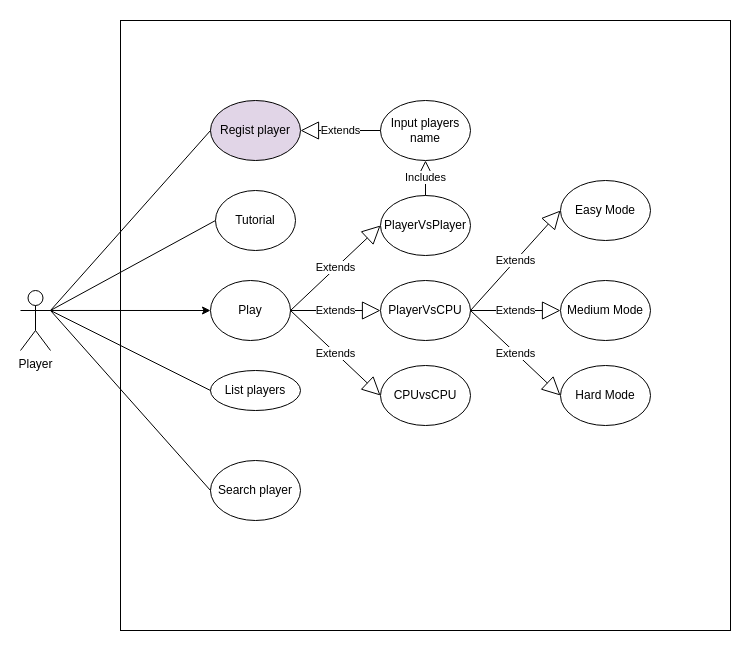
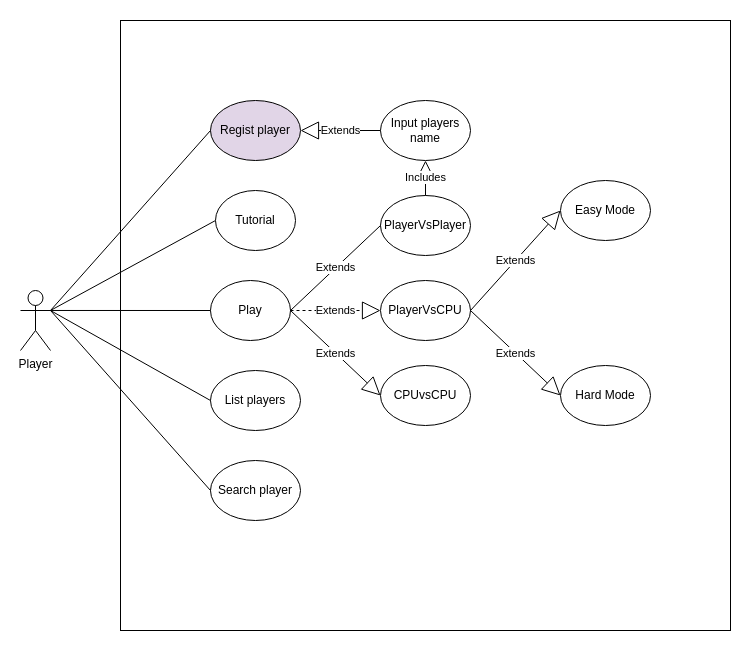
(367, 239) -> (373, 232)
(202, 310) -> (205, 310)
(304, 311) -> (304, 311)
(507, 311) -> none
(606, 311) -> none
(256, 391) -> (256, 401)
